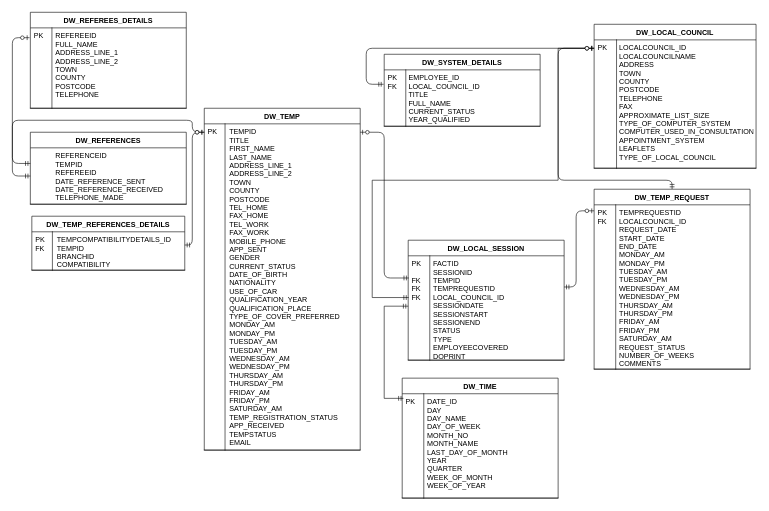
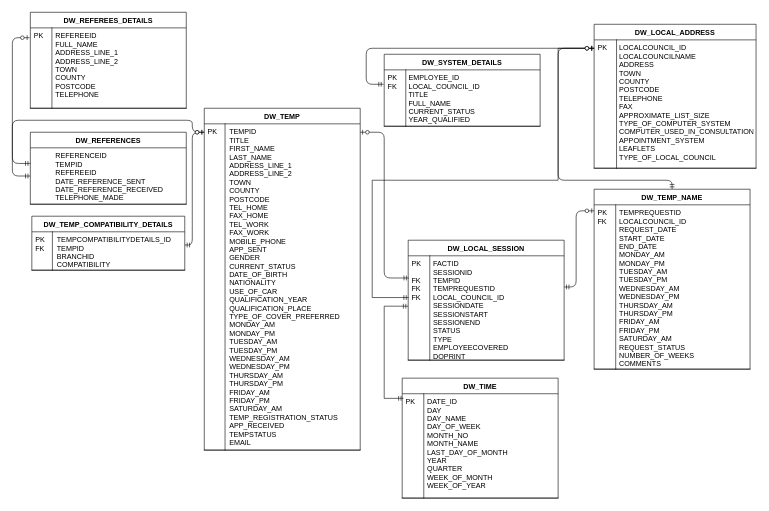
(675, 32) -> (675, 32)
(672, 197) -> (672, 197)
(108, 224) -> (108, 224)
